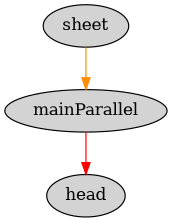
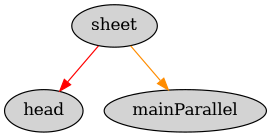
(86, 148) -> (83, 64)
